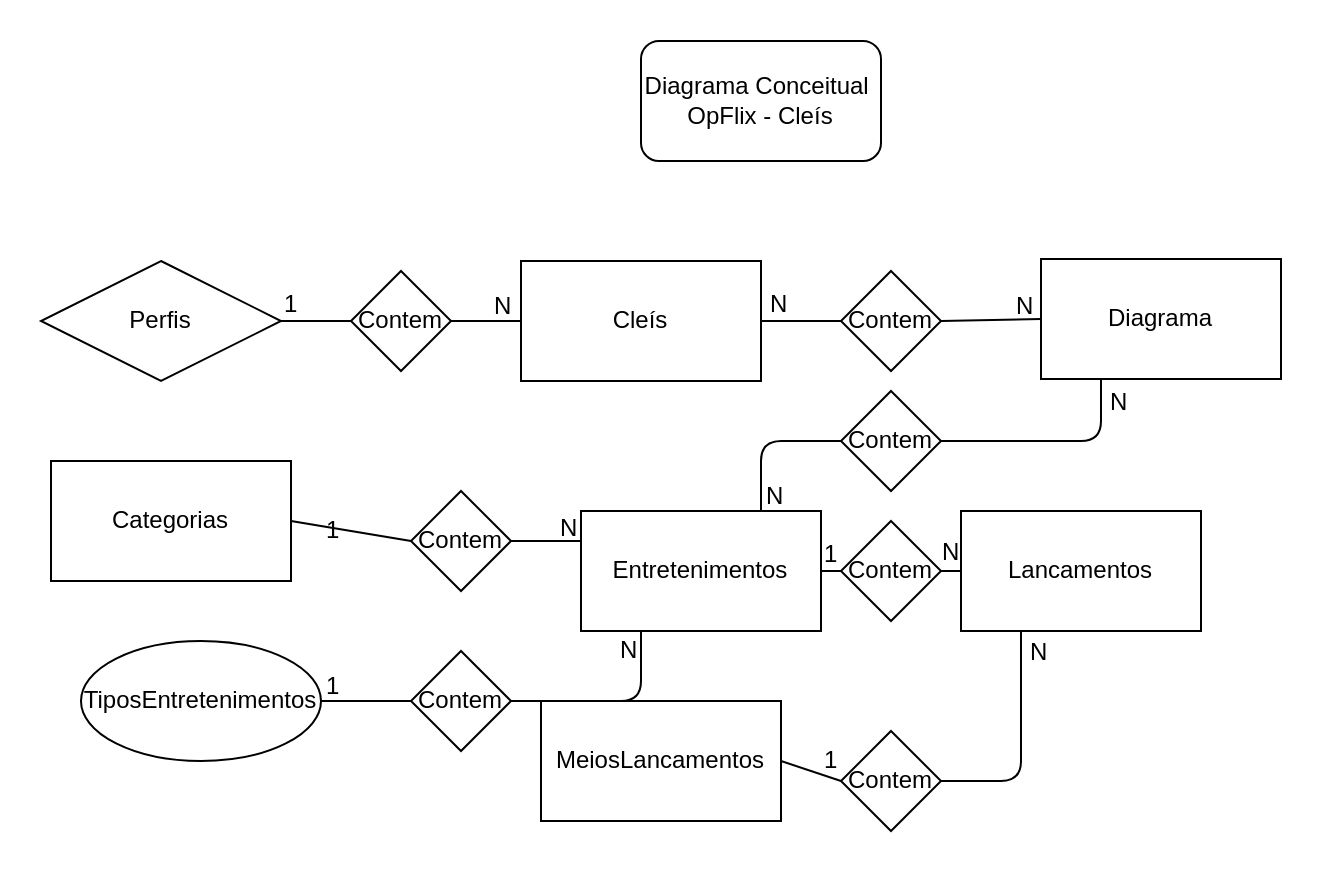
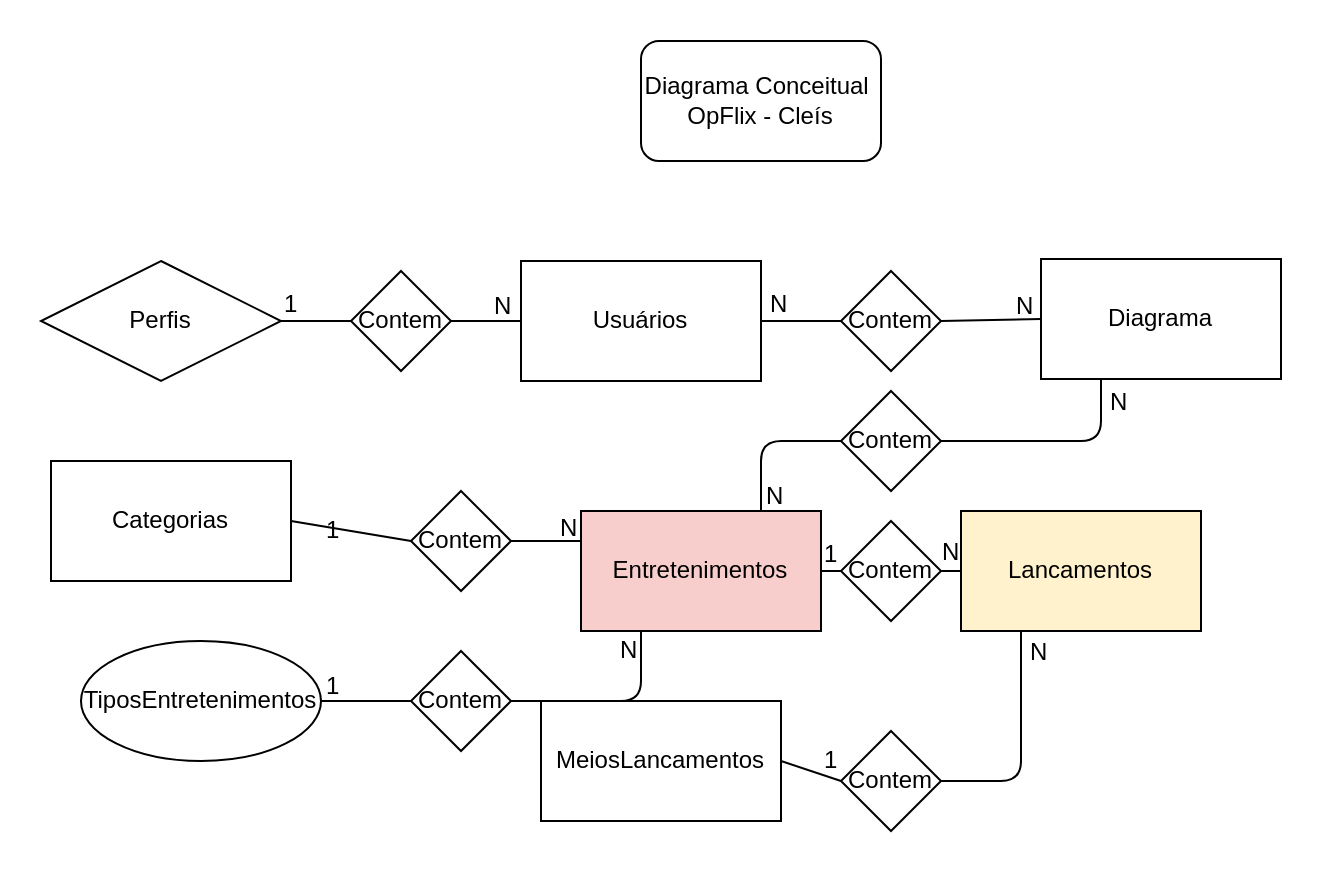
(641, 321) -> (641, 321)
(701, 571) -> (701, 571)
(1081, 571) -> (1081, 571)
